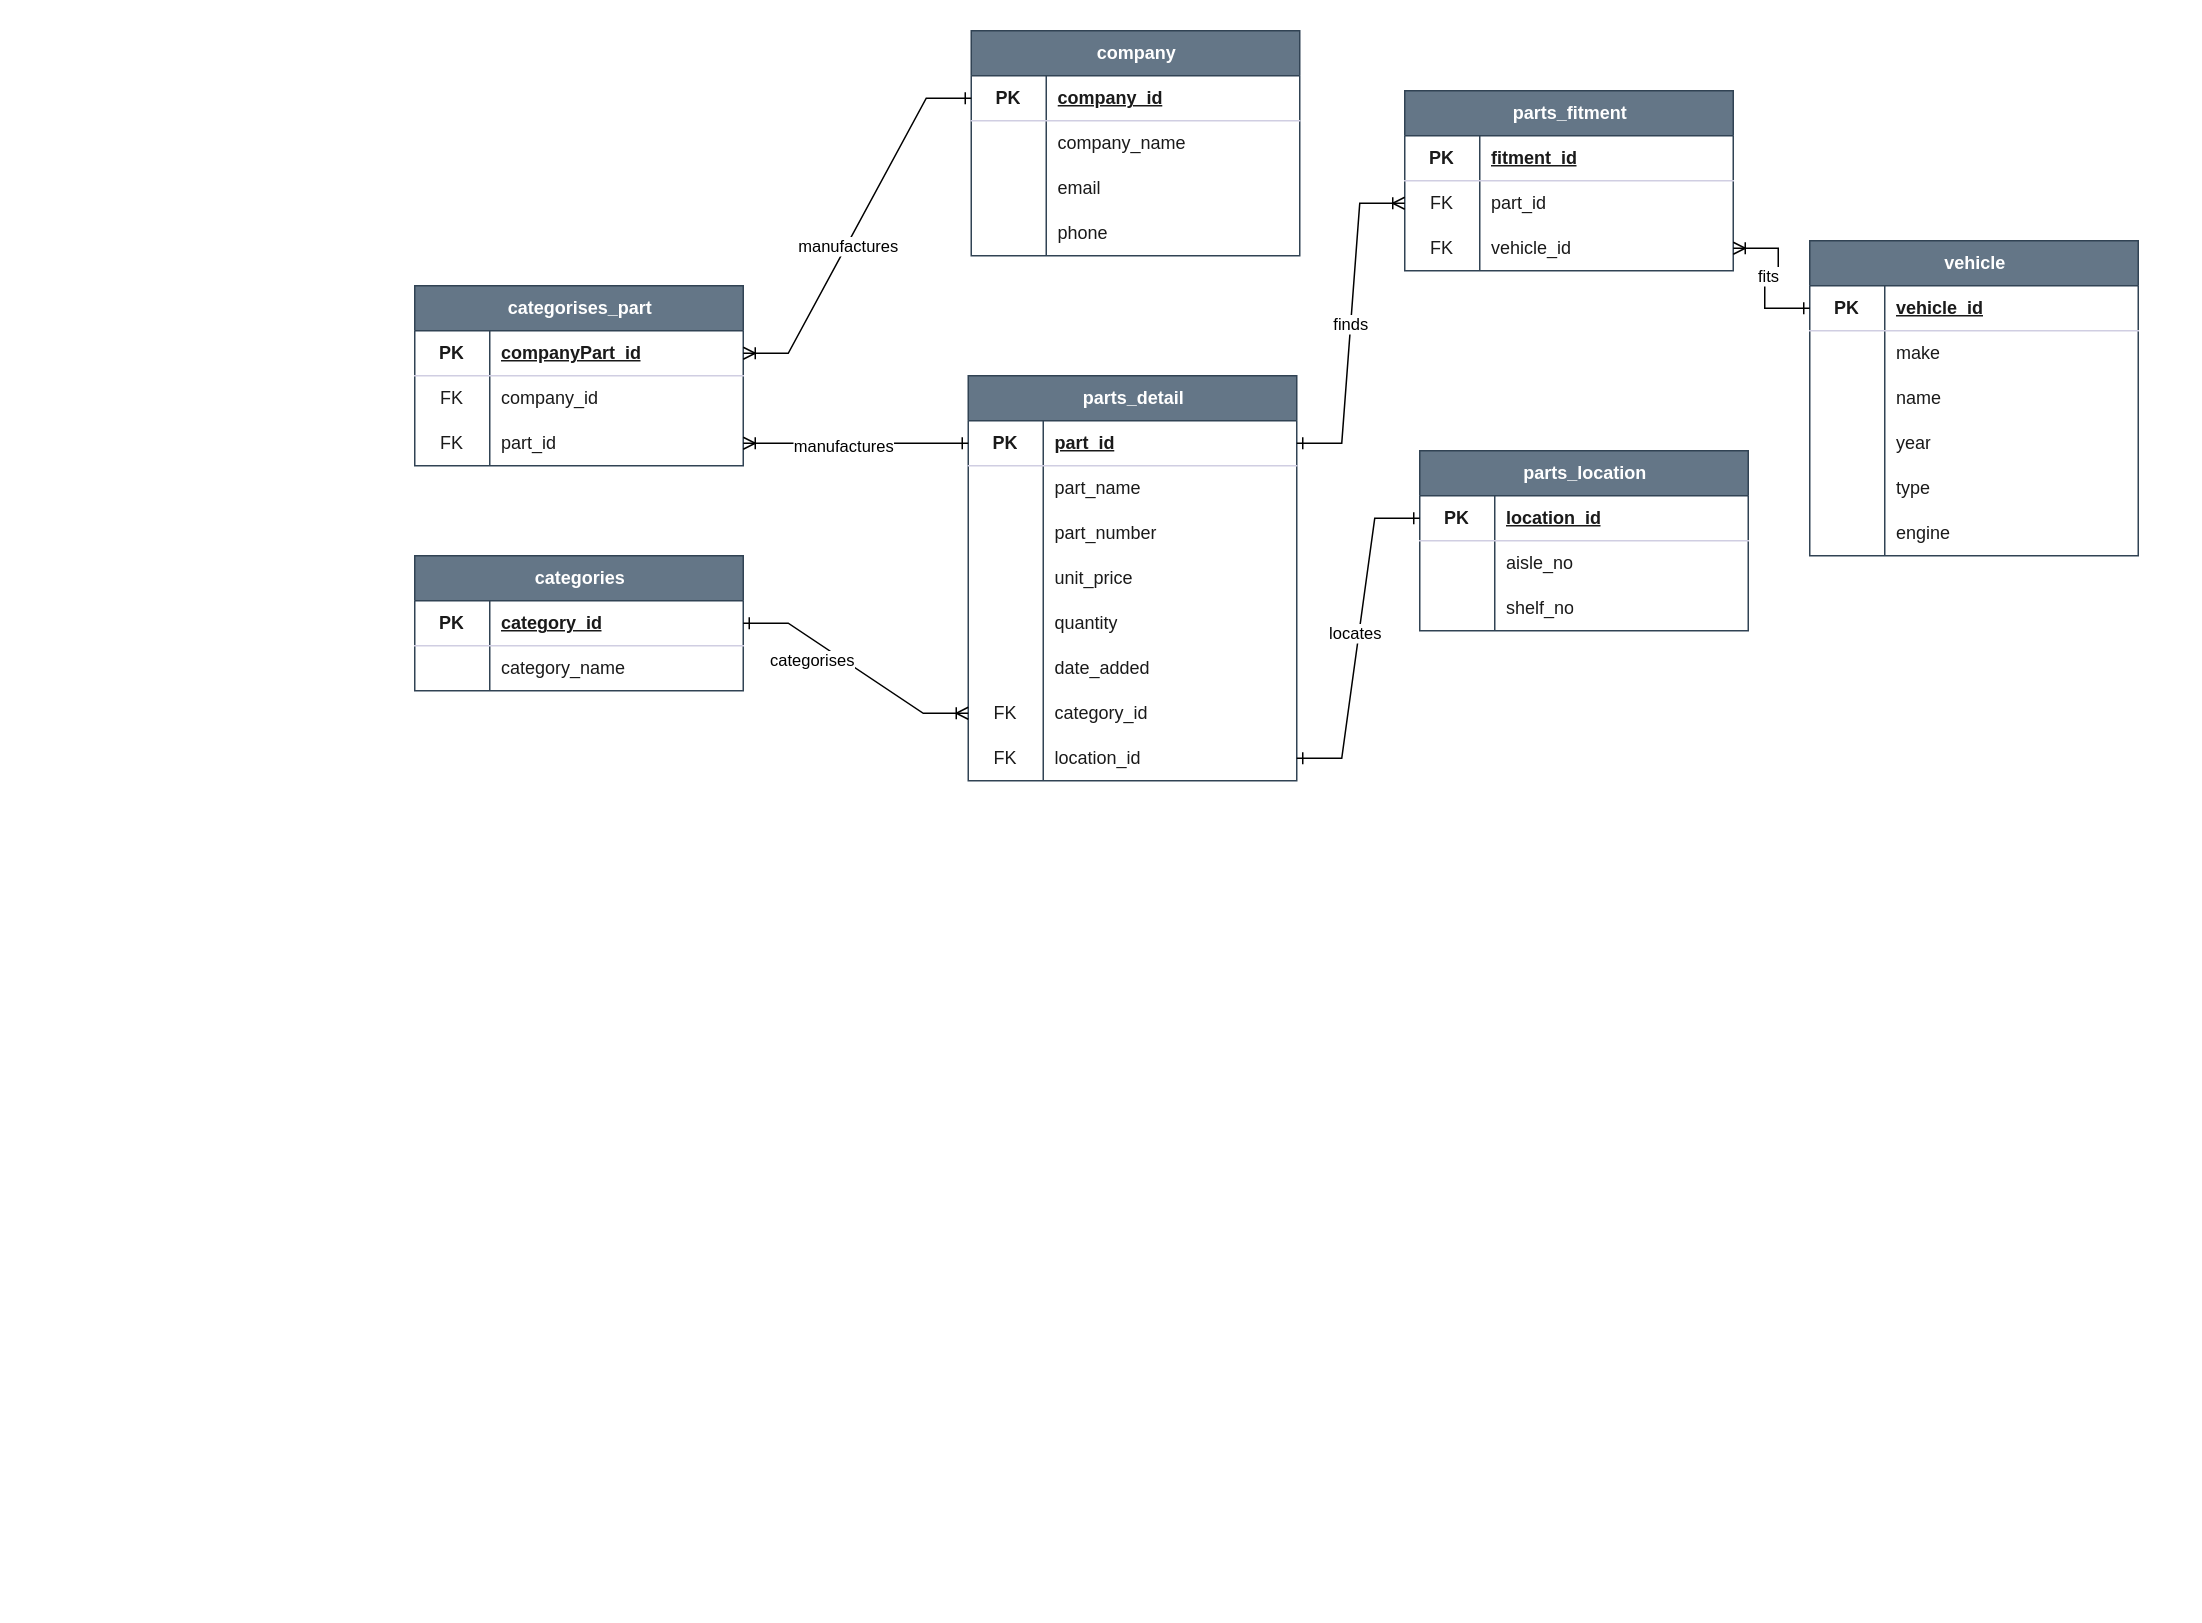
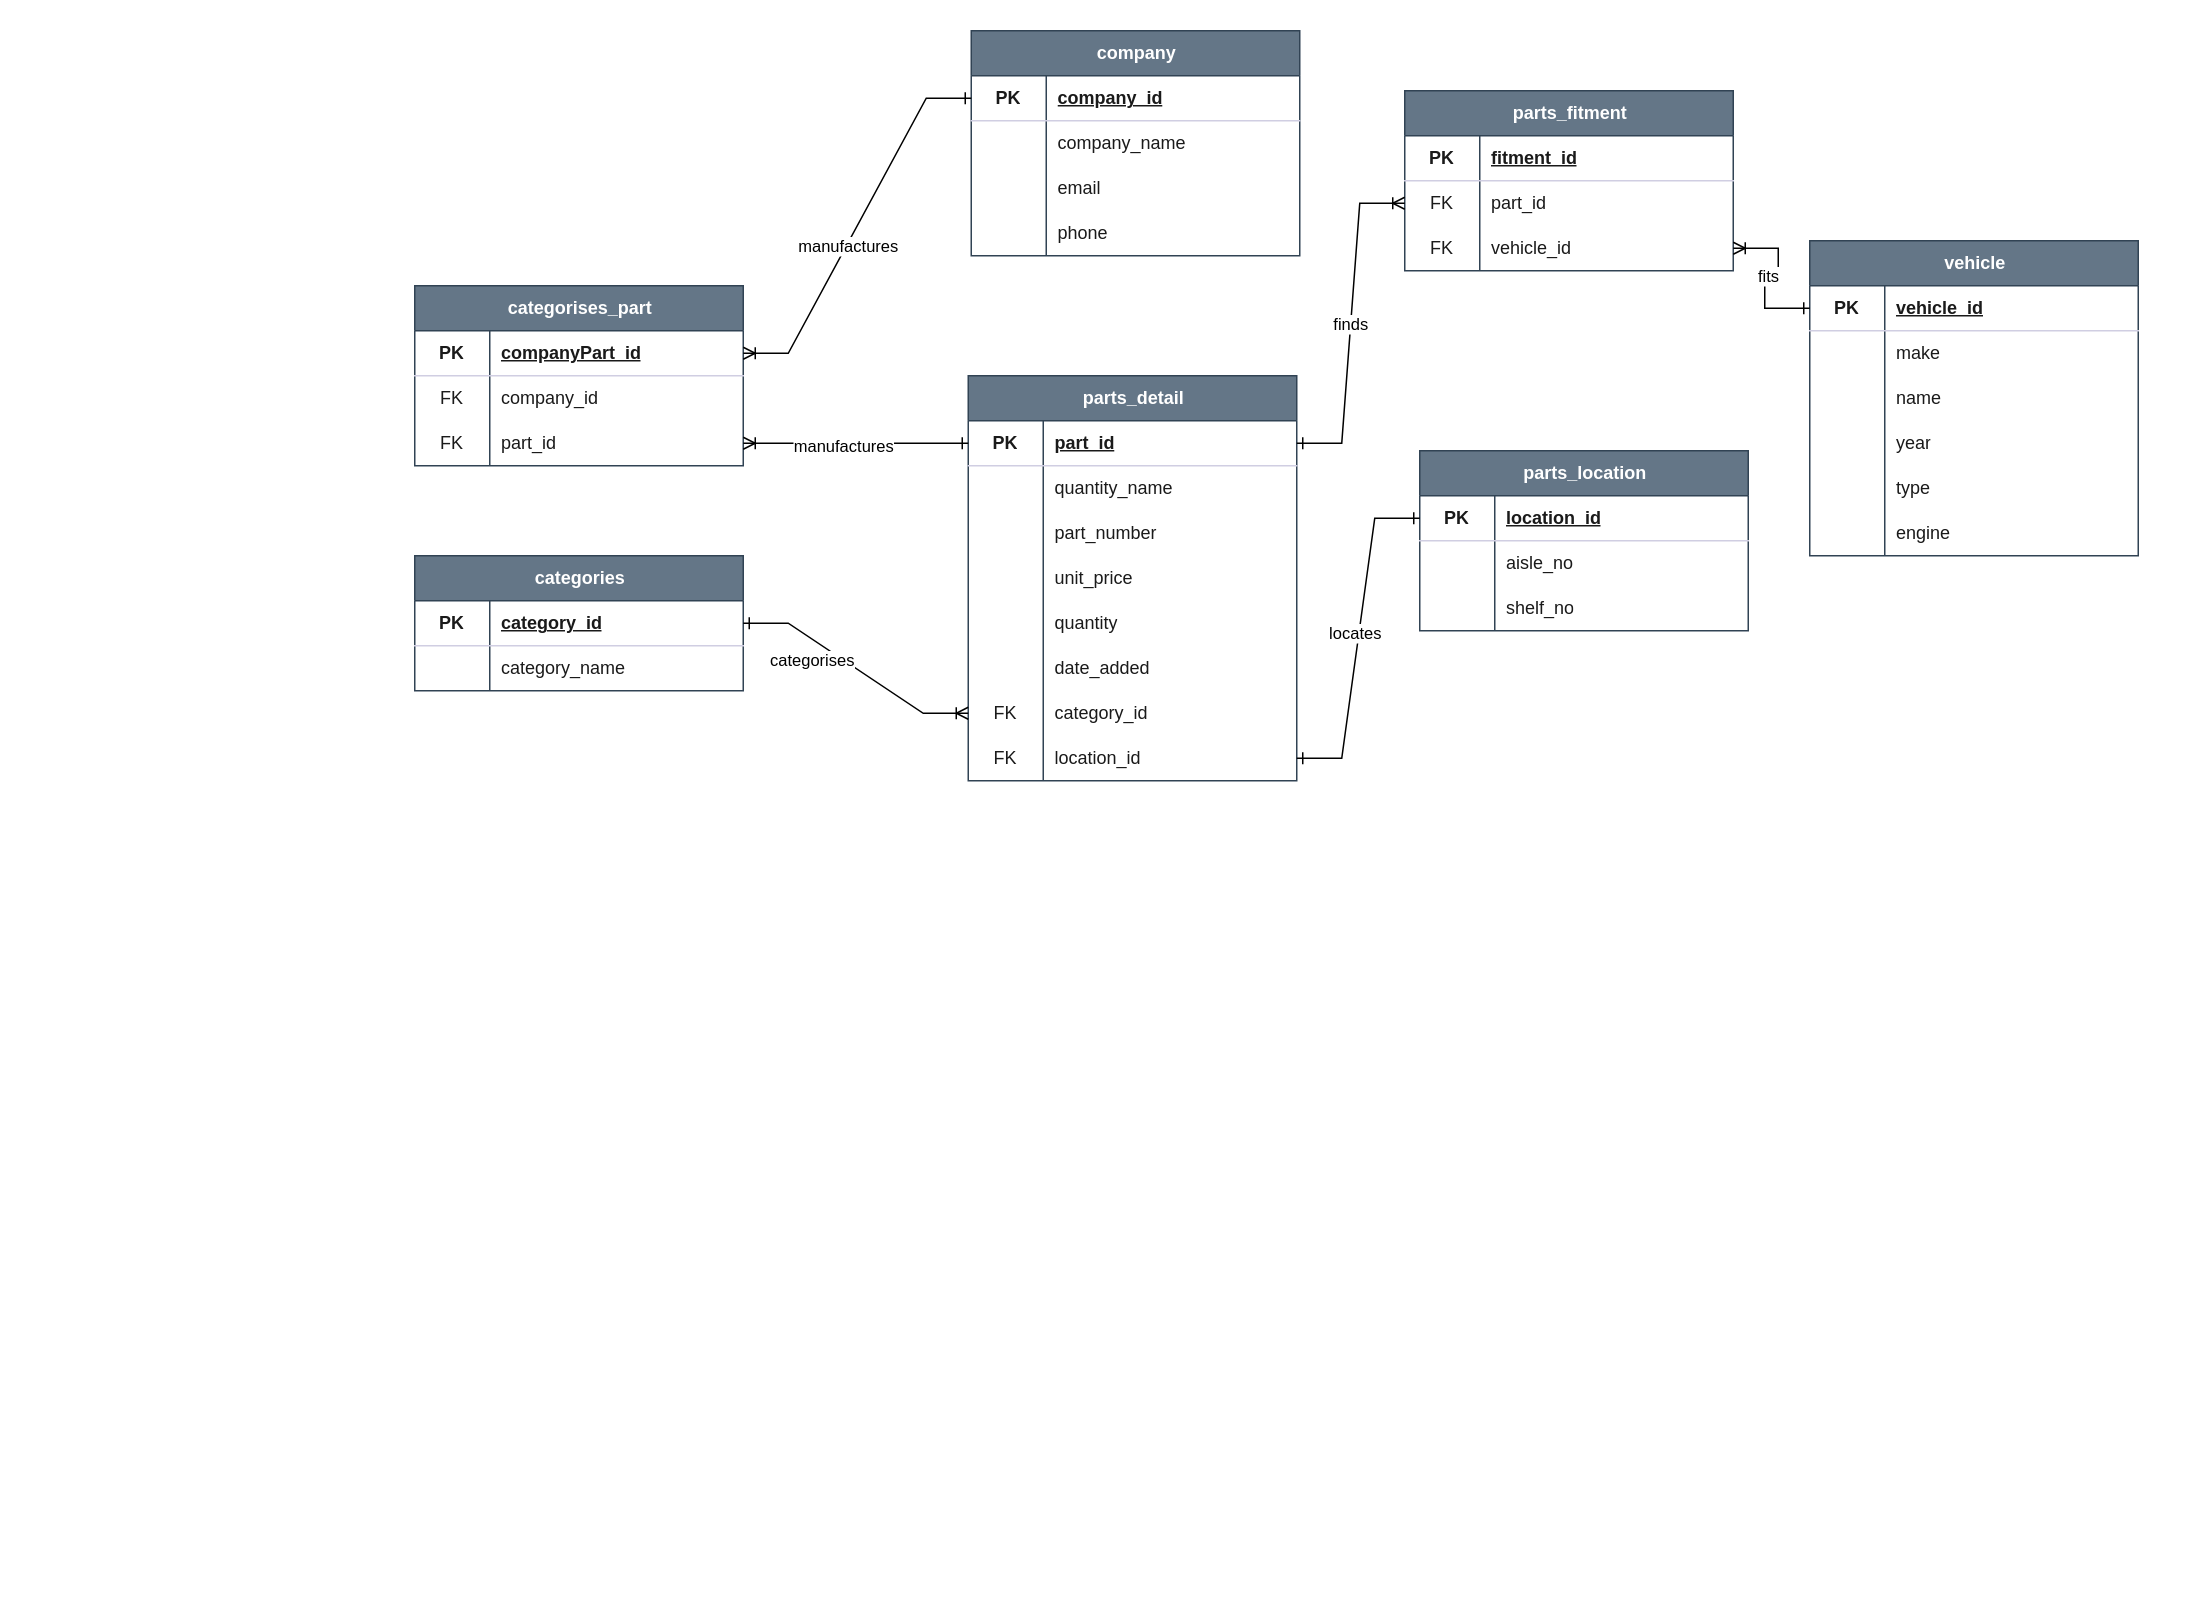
(1101, 488) -> (1118, 488)
